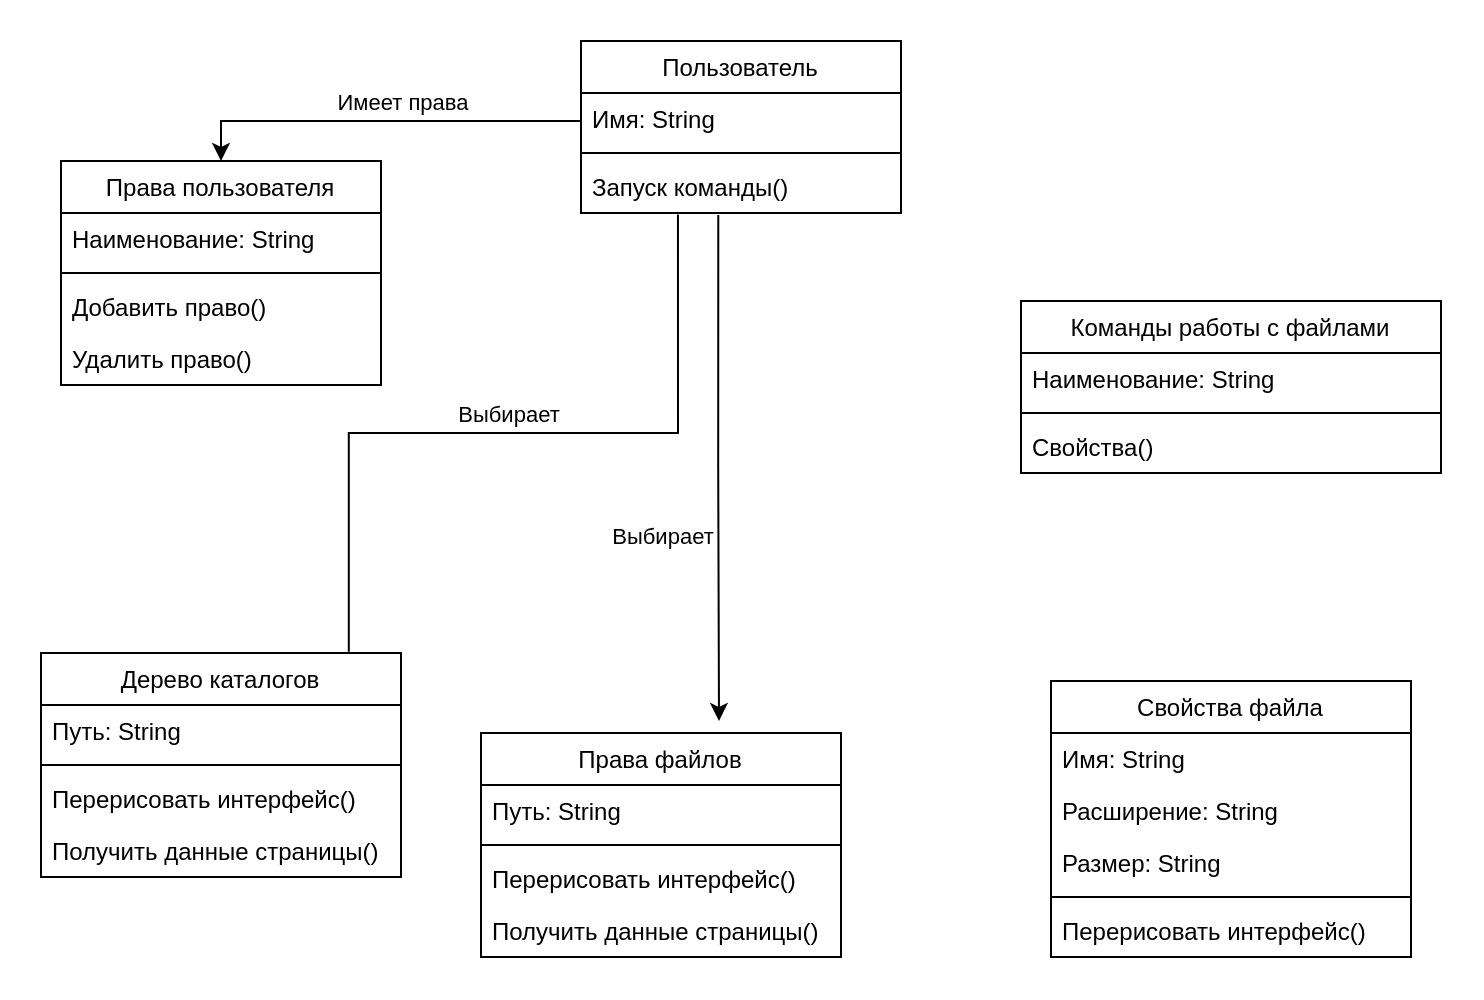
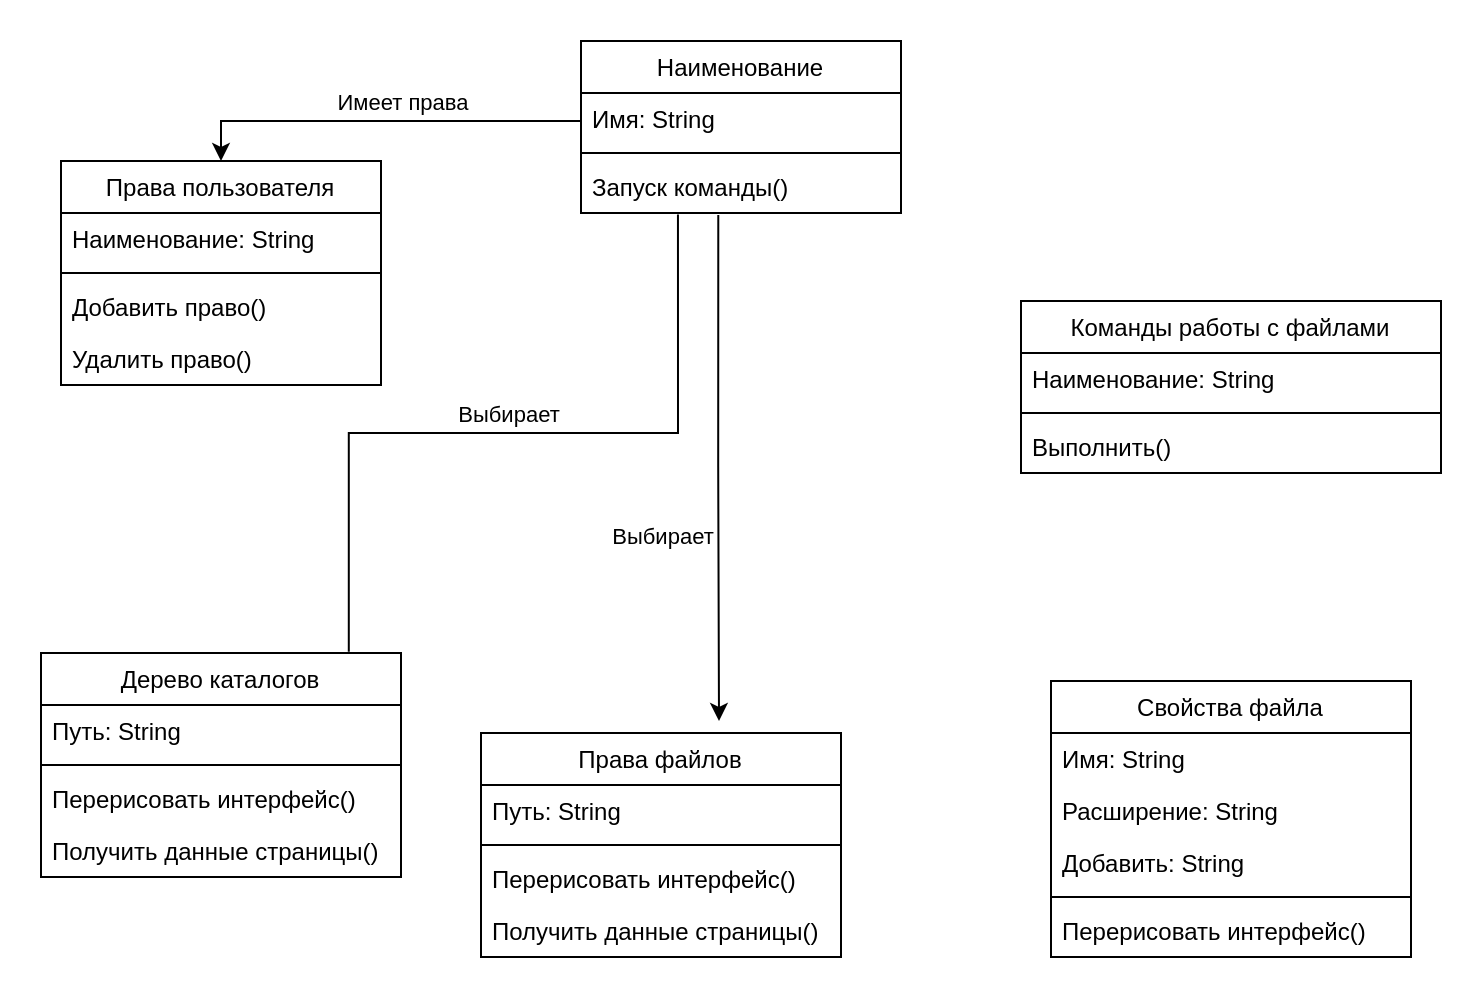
(740, 68) -> (740, 68)
(1099, 448) -> (1106, 448)
(1147, 864) -> (1160, 864)
